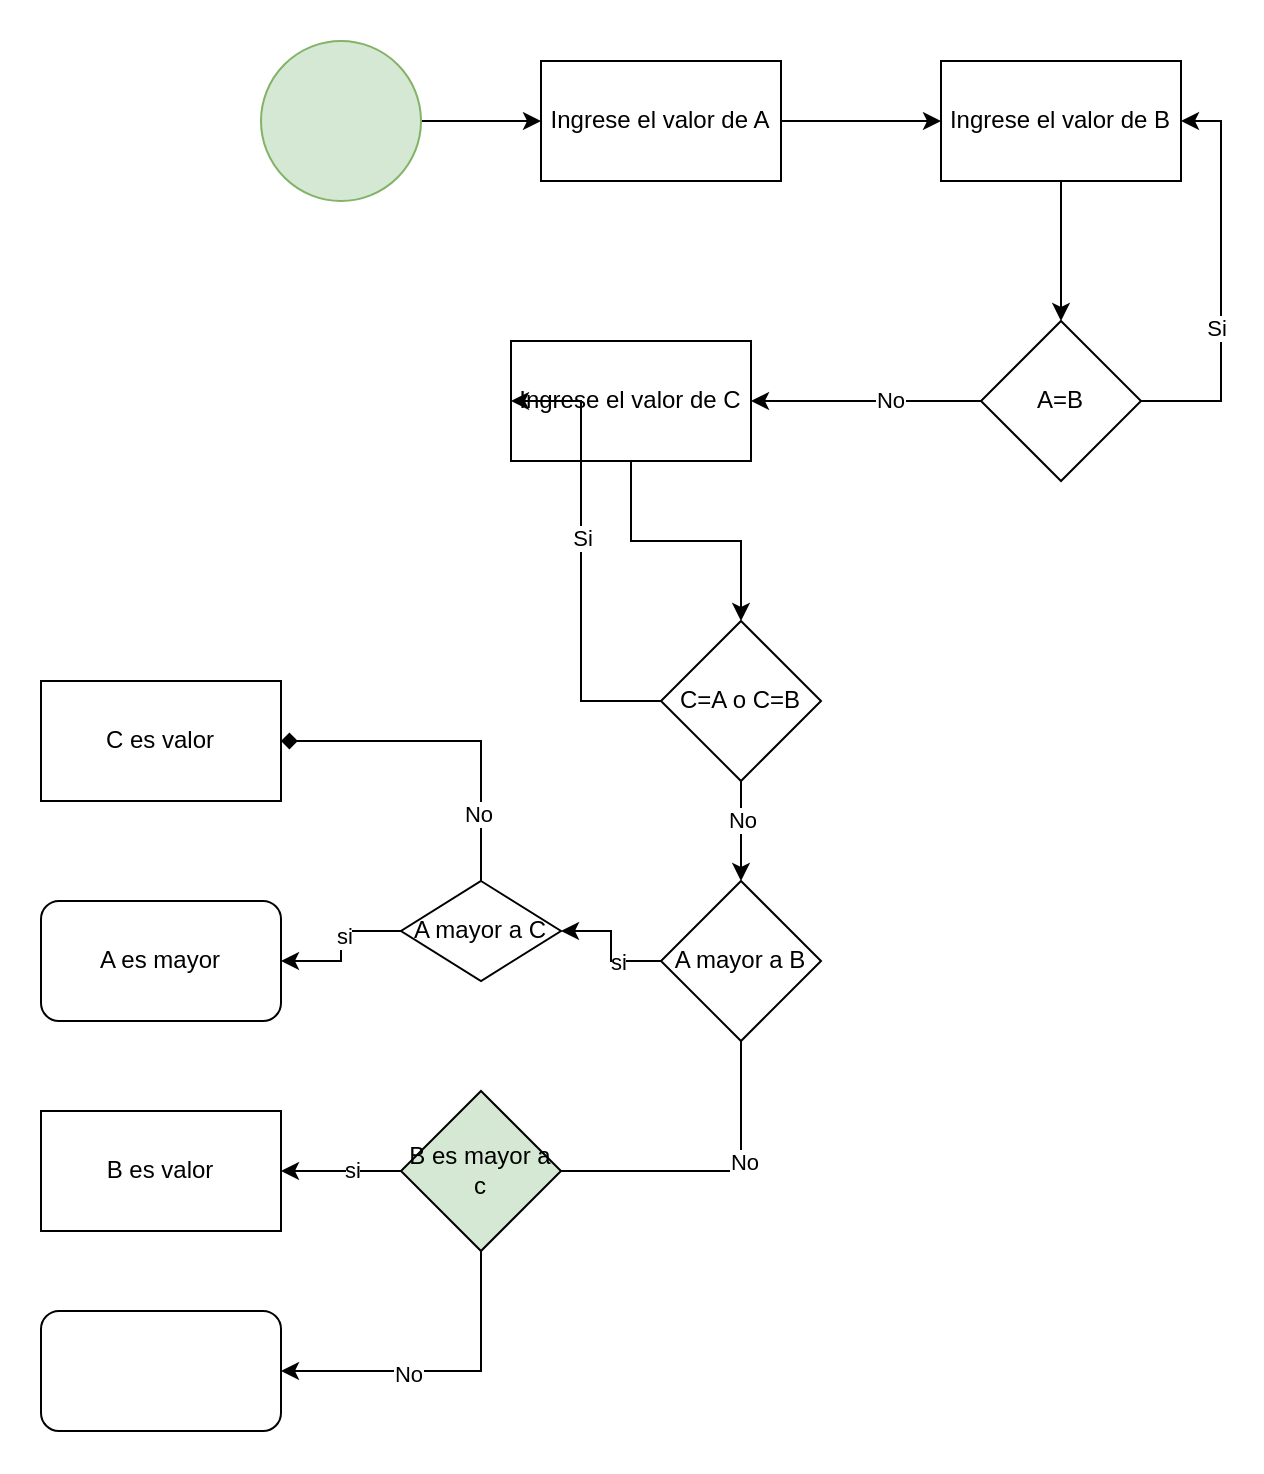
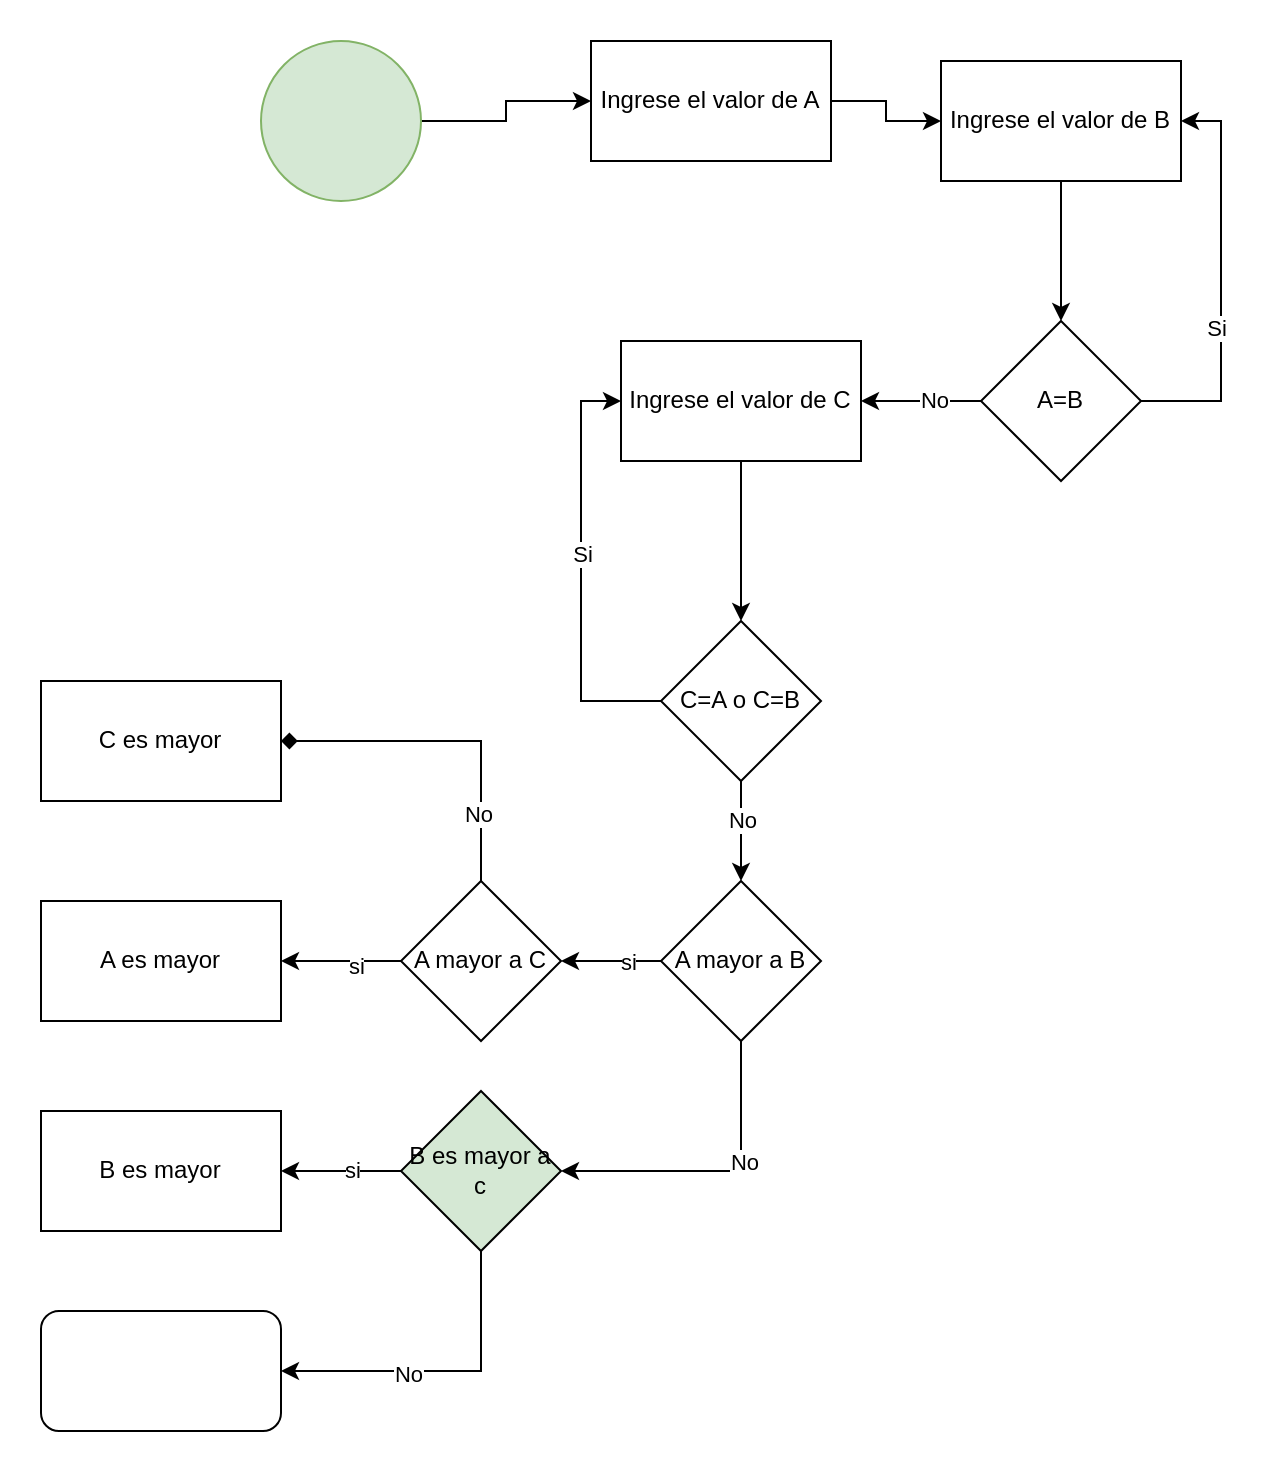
(661, 121) -> (711, 101)
(631, 401) -> (741, 401)
(161, 741) -> (161, 741)
(481, 931) -> (481, 961)
(161, 961) -> (161, 961)
(161, 1171) -> (161, 1171)
(570, 1171) -> (576, 1171)
